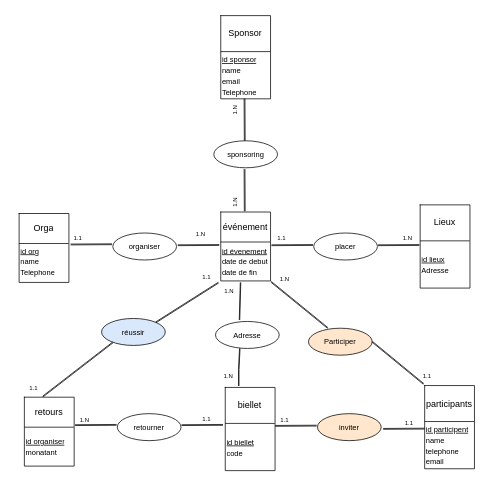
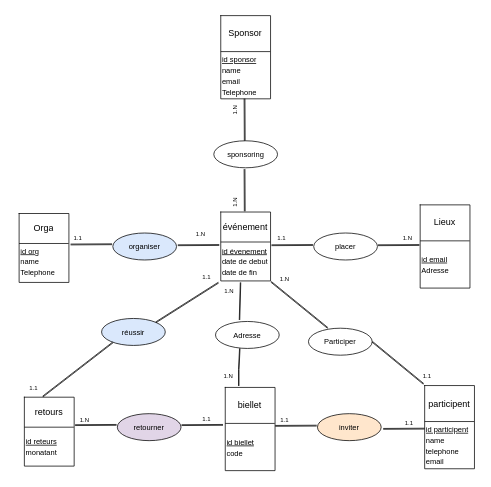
(145, 246) -> (145, 246)
(440, 264) -> (440, 264)
(341, 342) -> (341, 342)
(450, 404) -> (450, 404)
(149, 427) -> (149, 427)
(50, 447) -> (49, 447)
